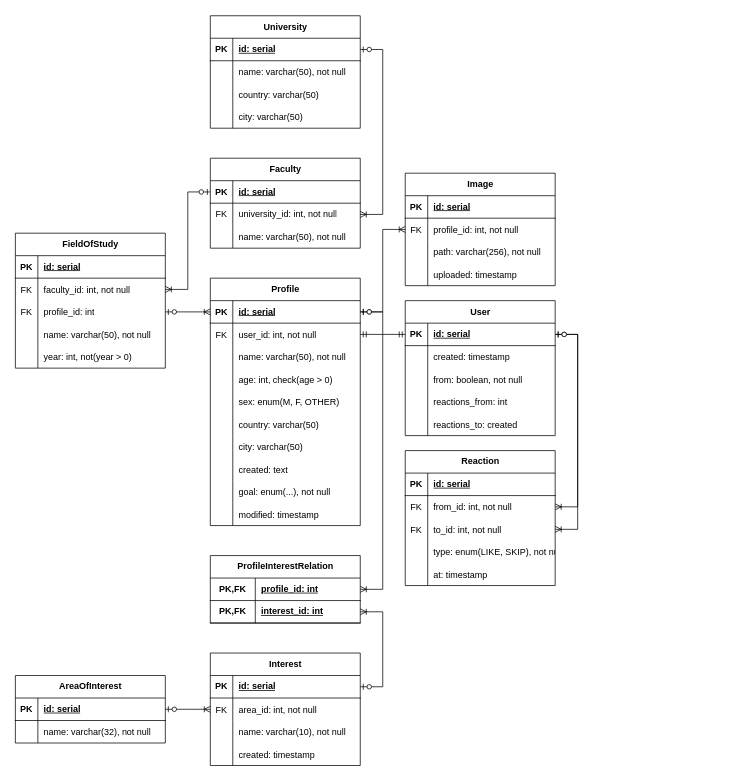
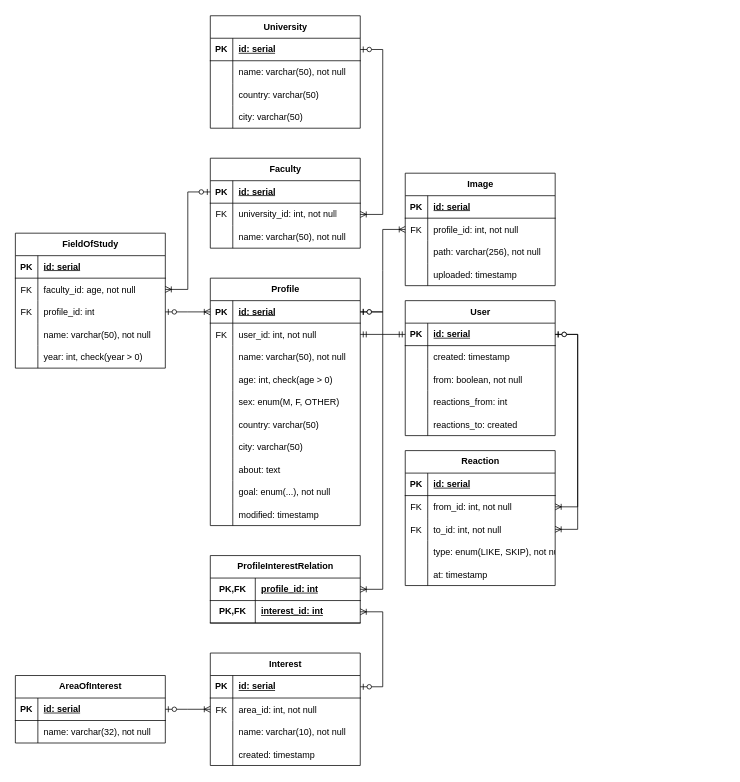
(95, 290) -> (96, 290)
(96, 357) -> (101, 357)
(269, 470) -> (264, 470)
